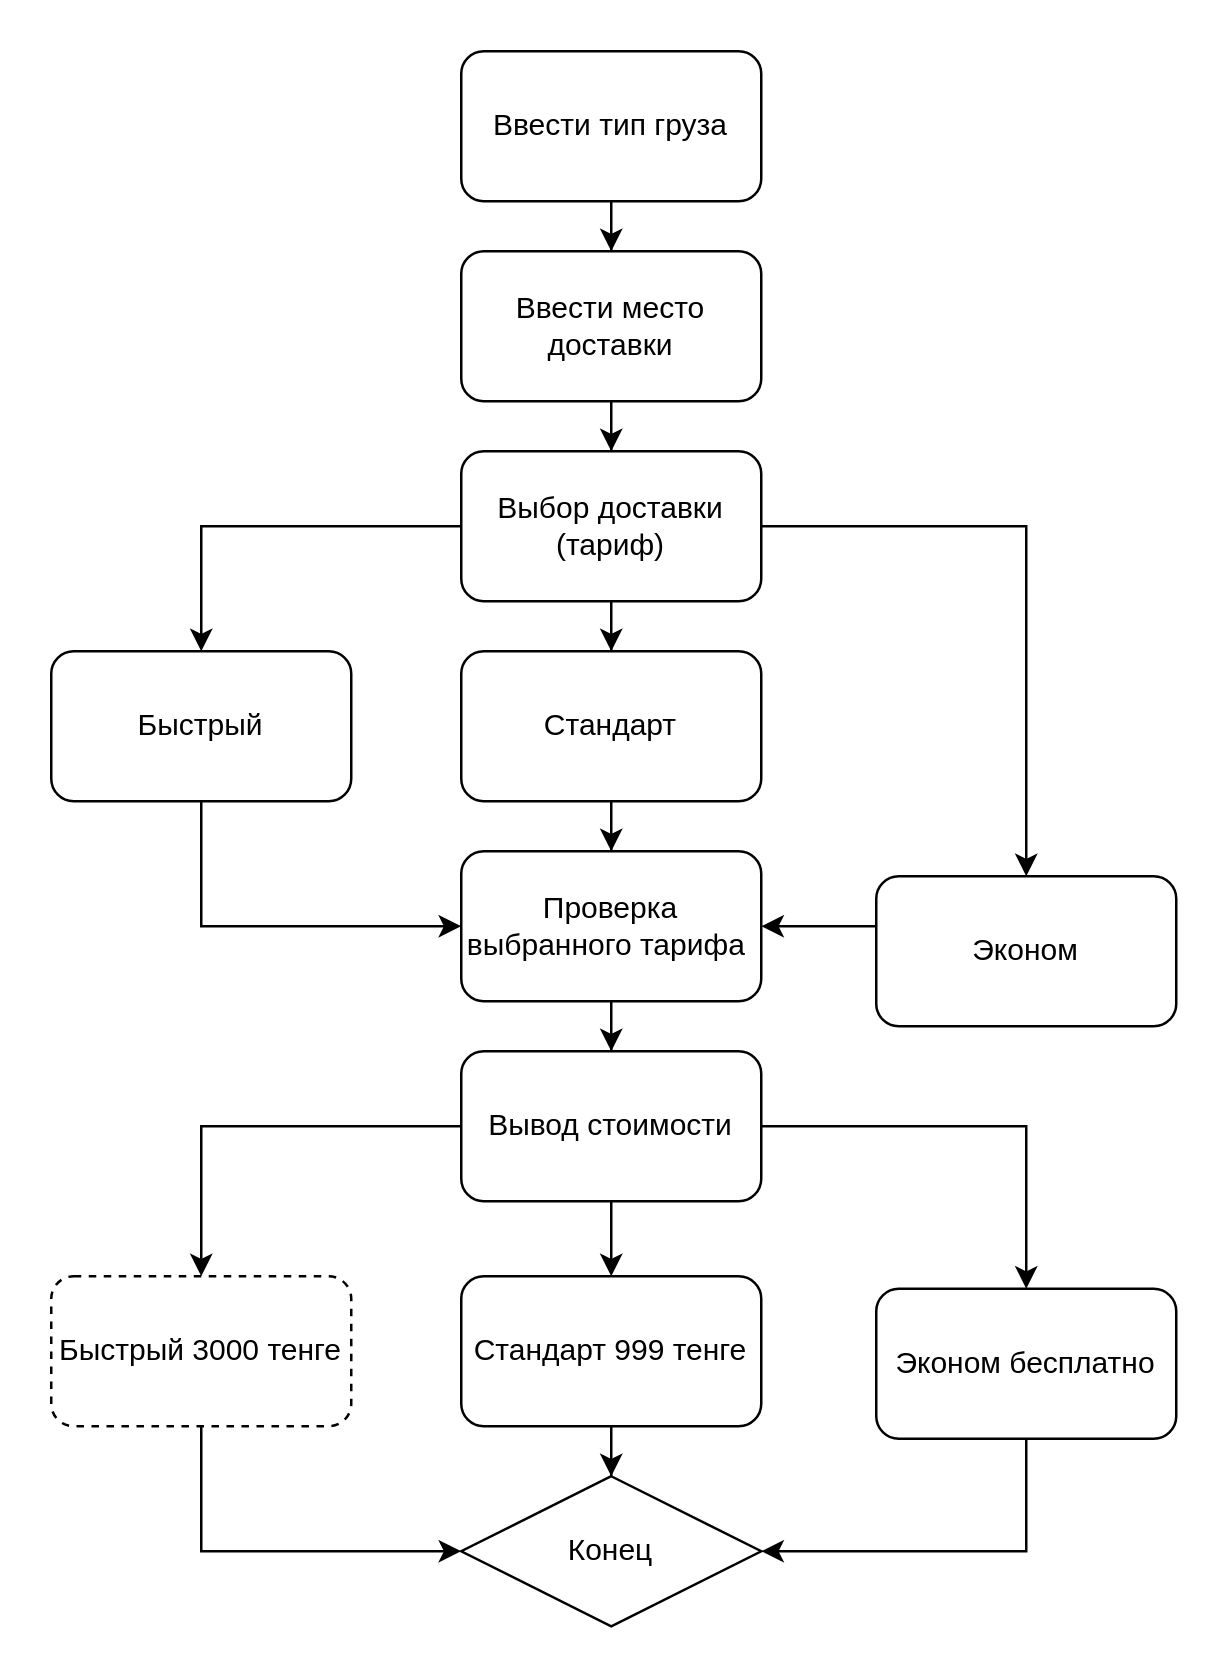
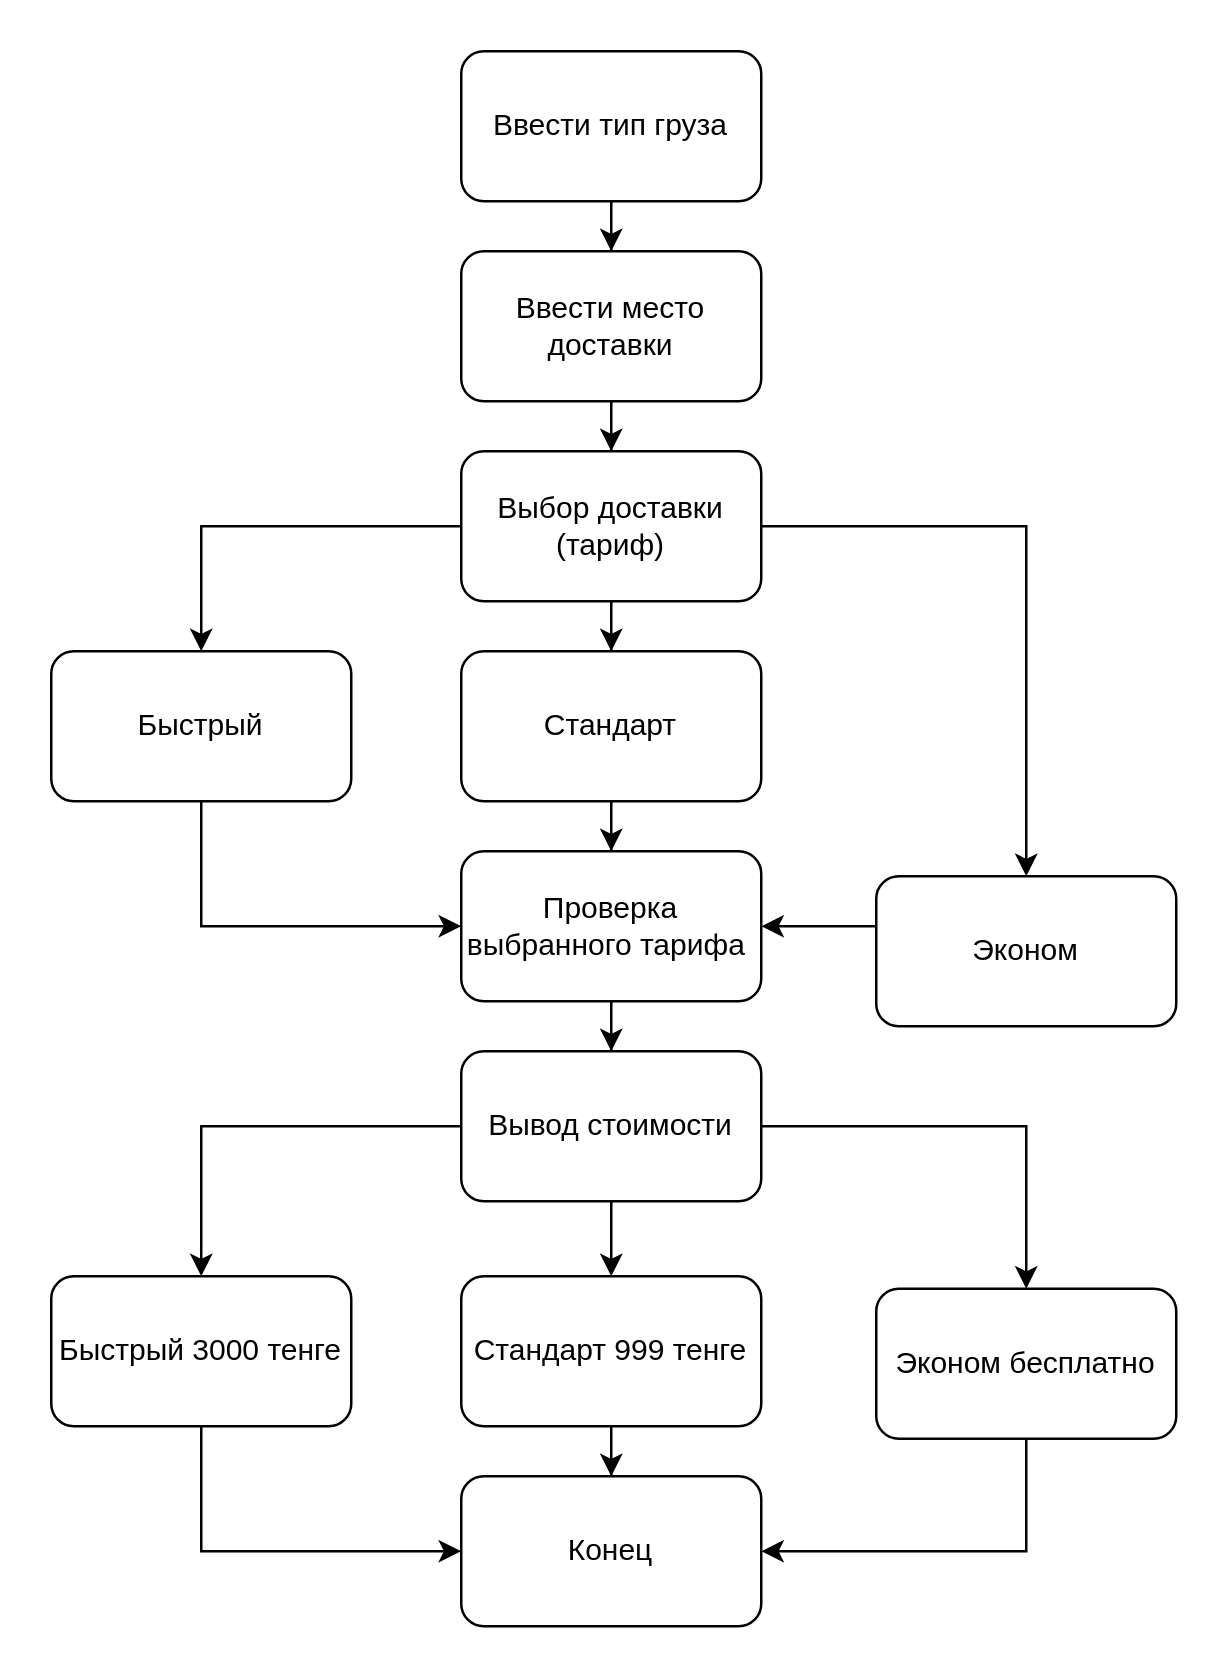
(201, 1351) -> (201, 1351)
(611, 1551) -> (611, 1551)
